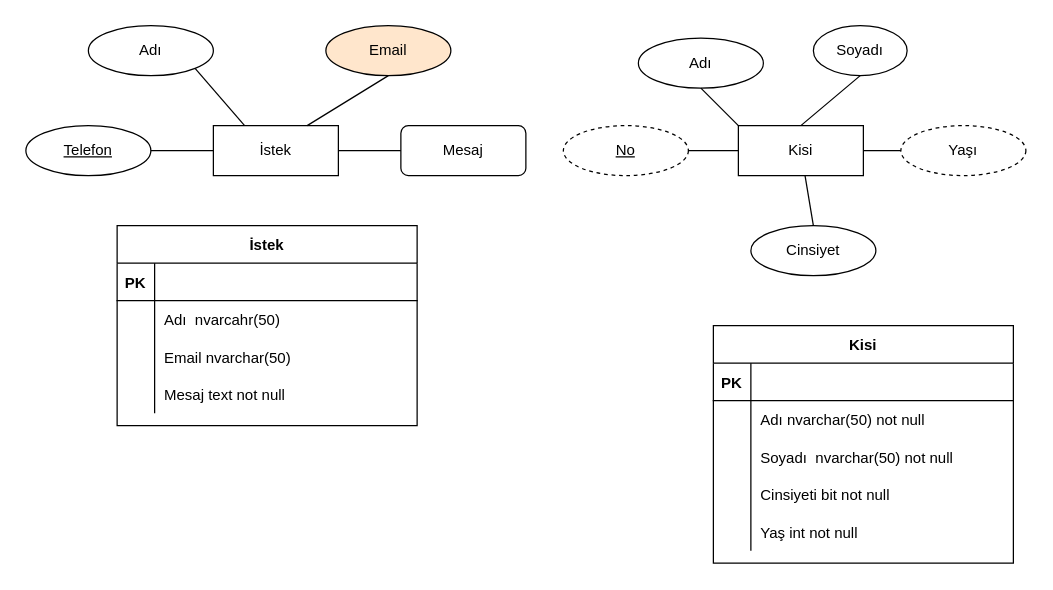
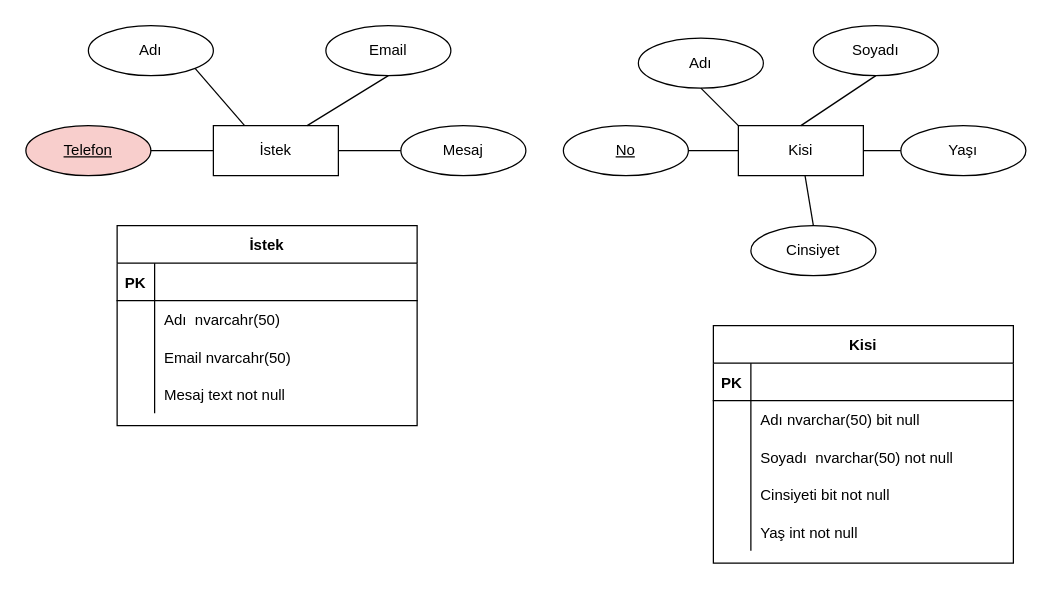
(388, 51) -> (388, 51)
(860, 51) -> (876, 51)
(88, 151) -> (88, 151)
(463, 151) -> (463, 151)
(626, 151) -> (626, 151)
(963, 151) -> (963, 151)
(234, 358) -> (234, 358)
(855, 420) -> (853, 420)
